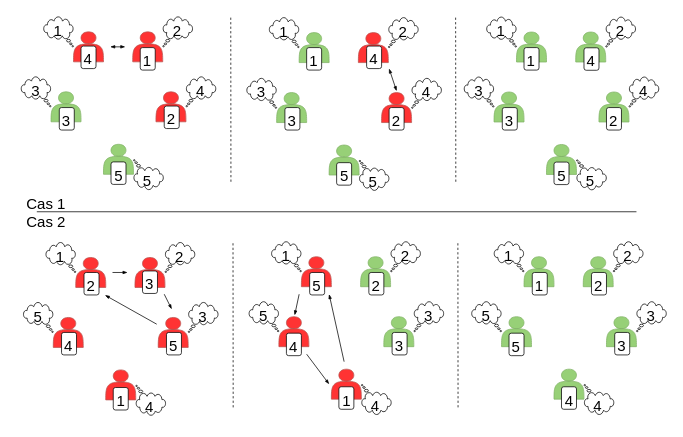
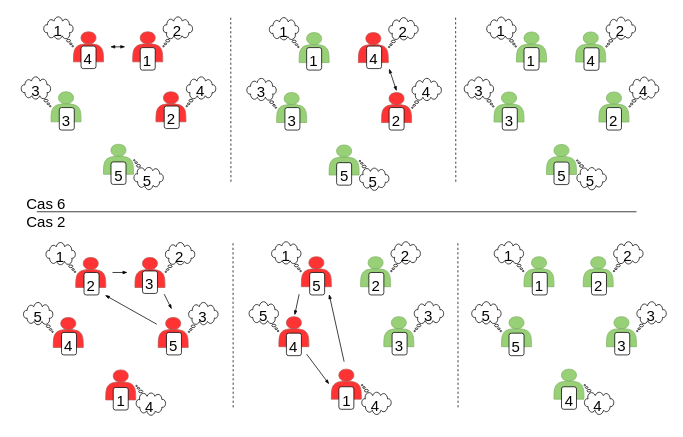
(46, 213) -> (46, 213)
